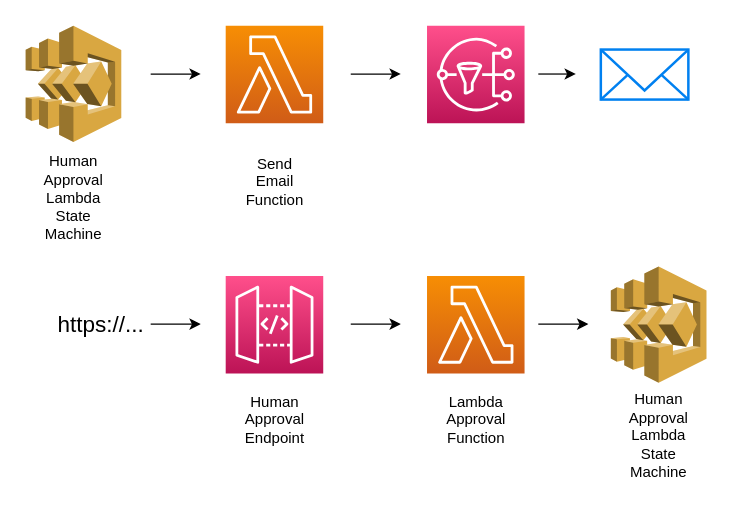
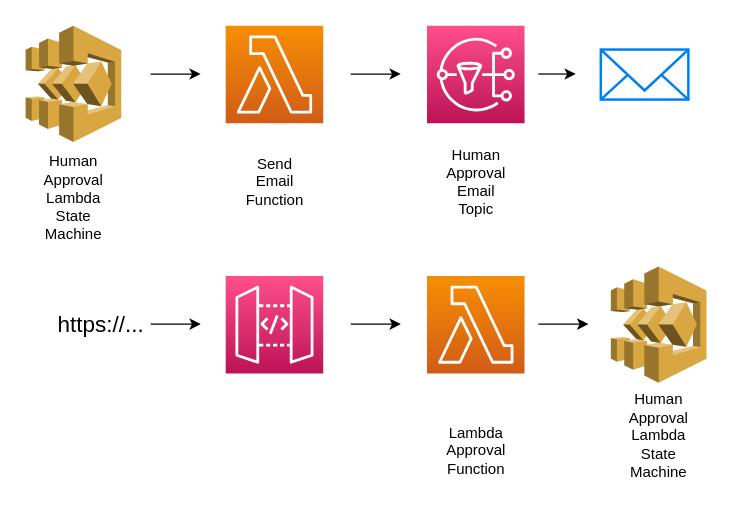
none -> (476, 182)
(274, 419) -> none
(476, 419) -> (476, 451)
